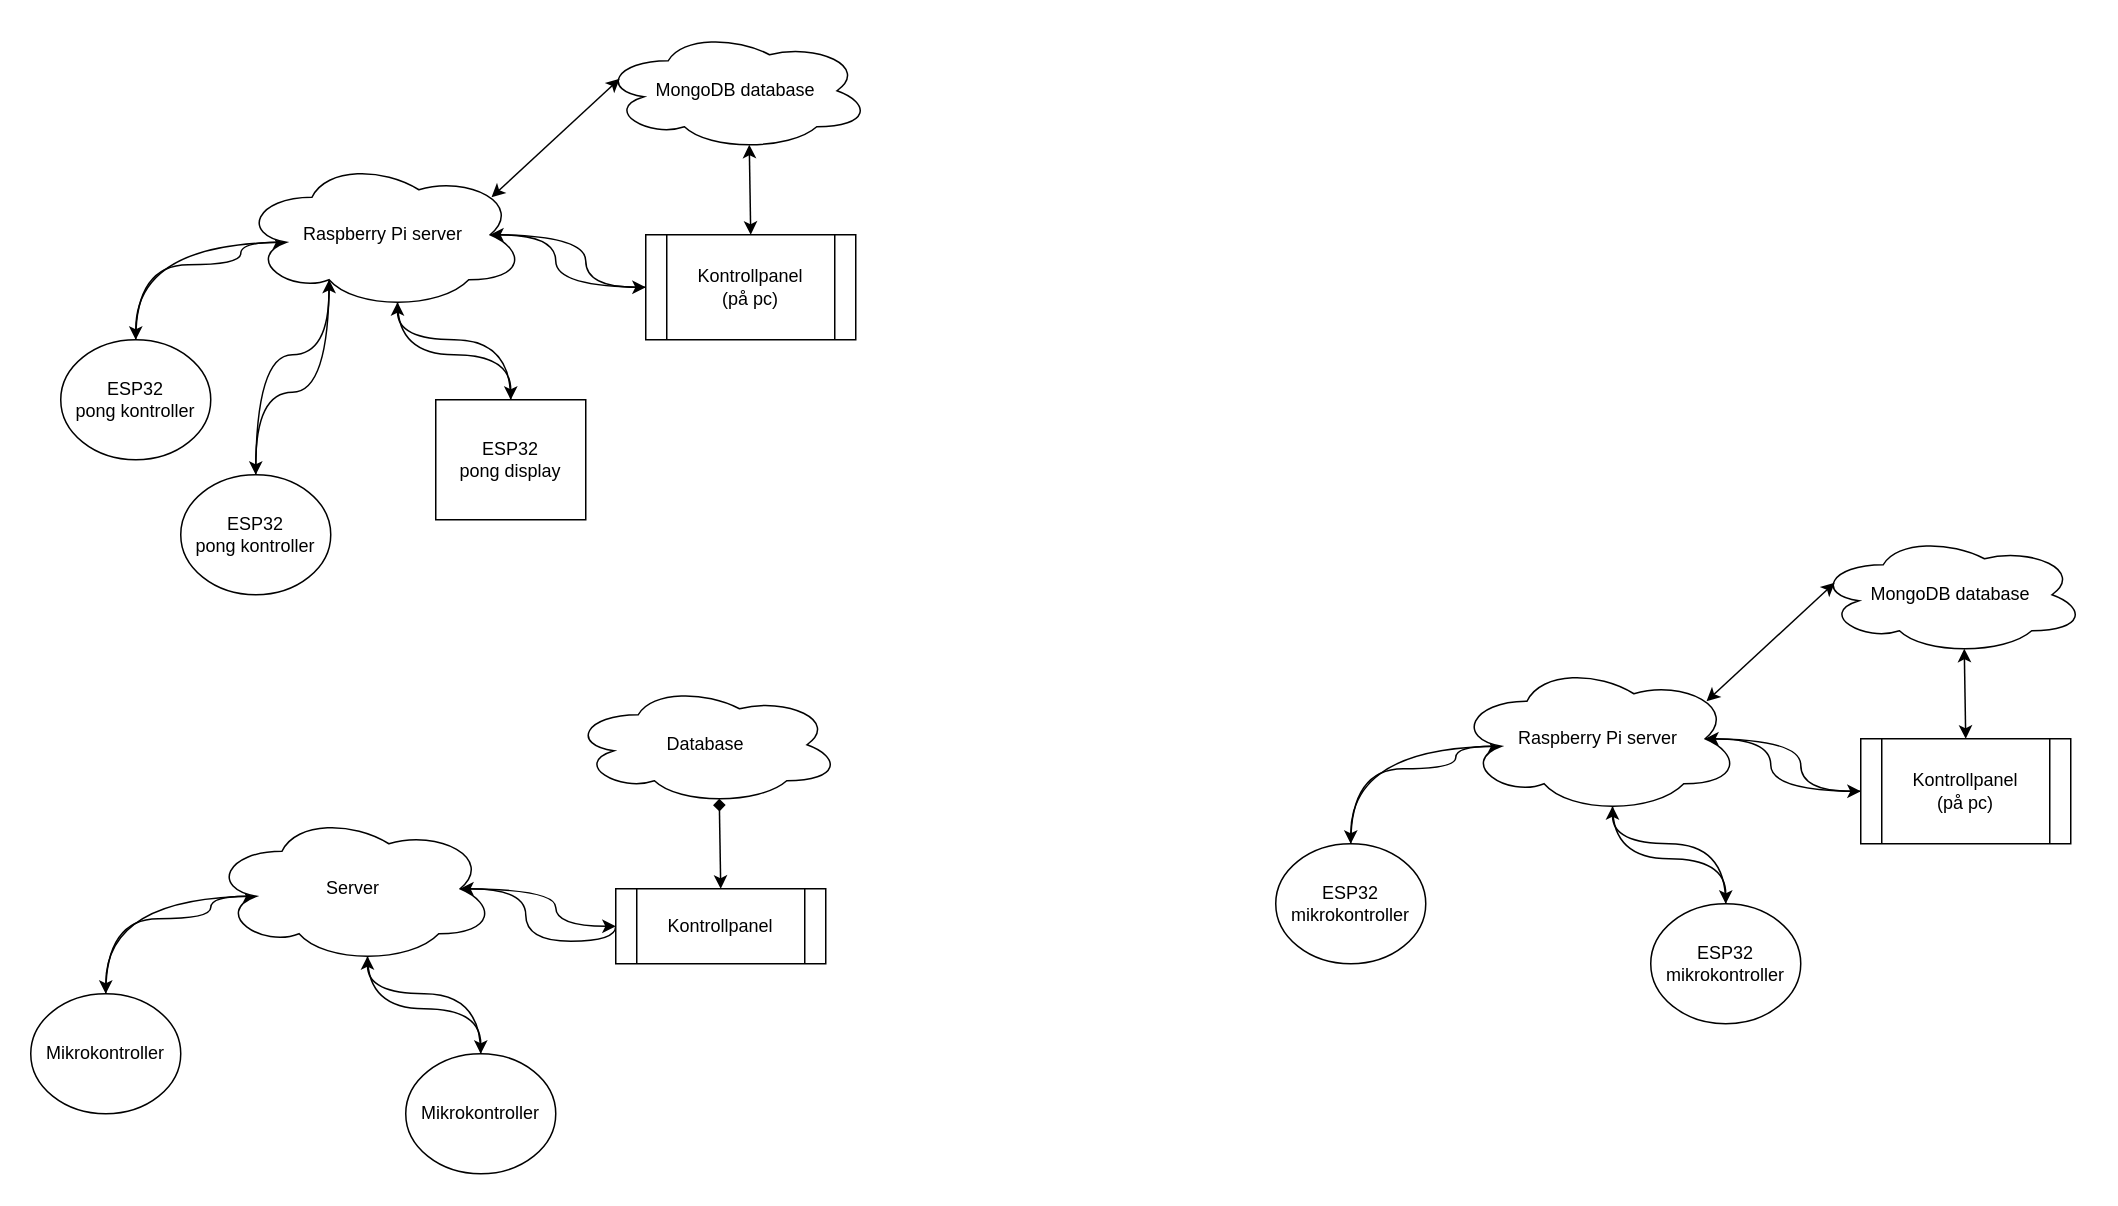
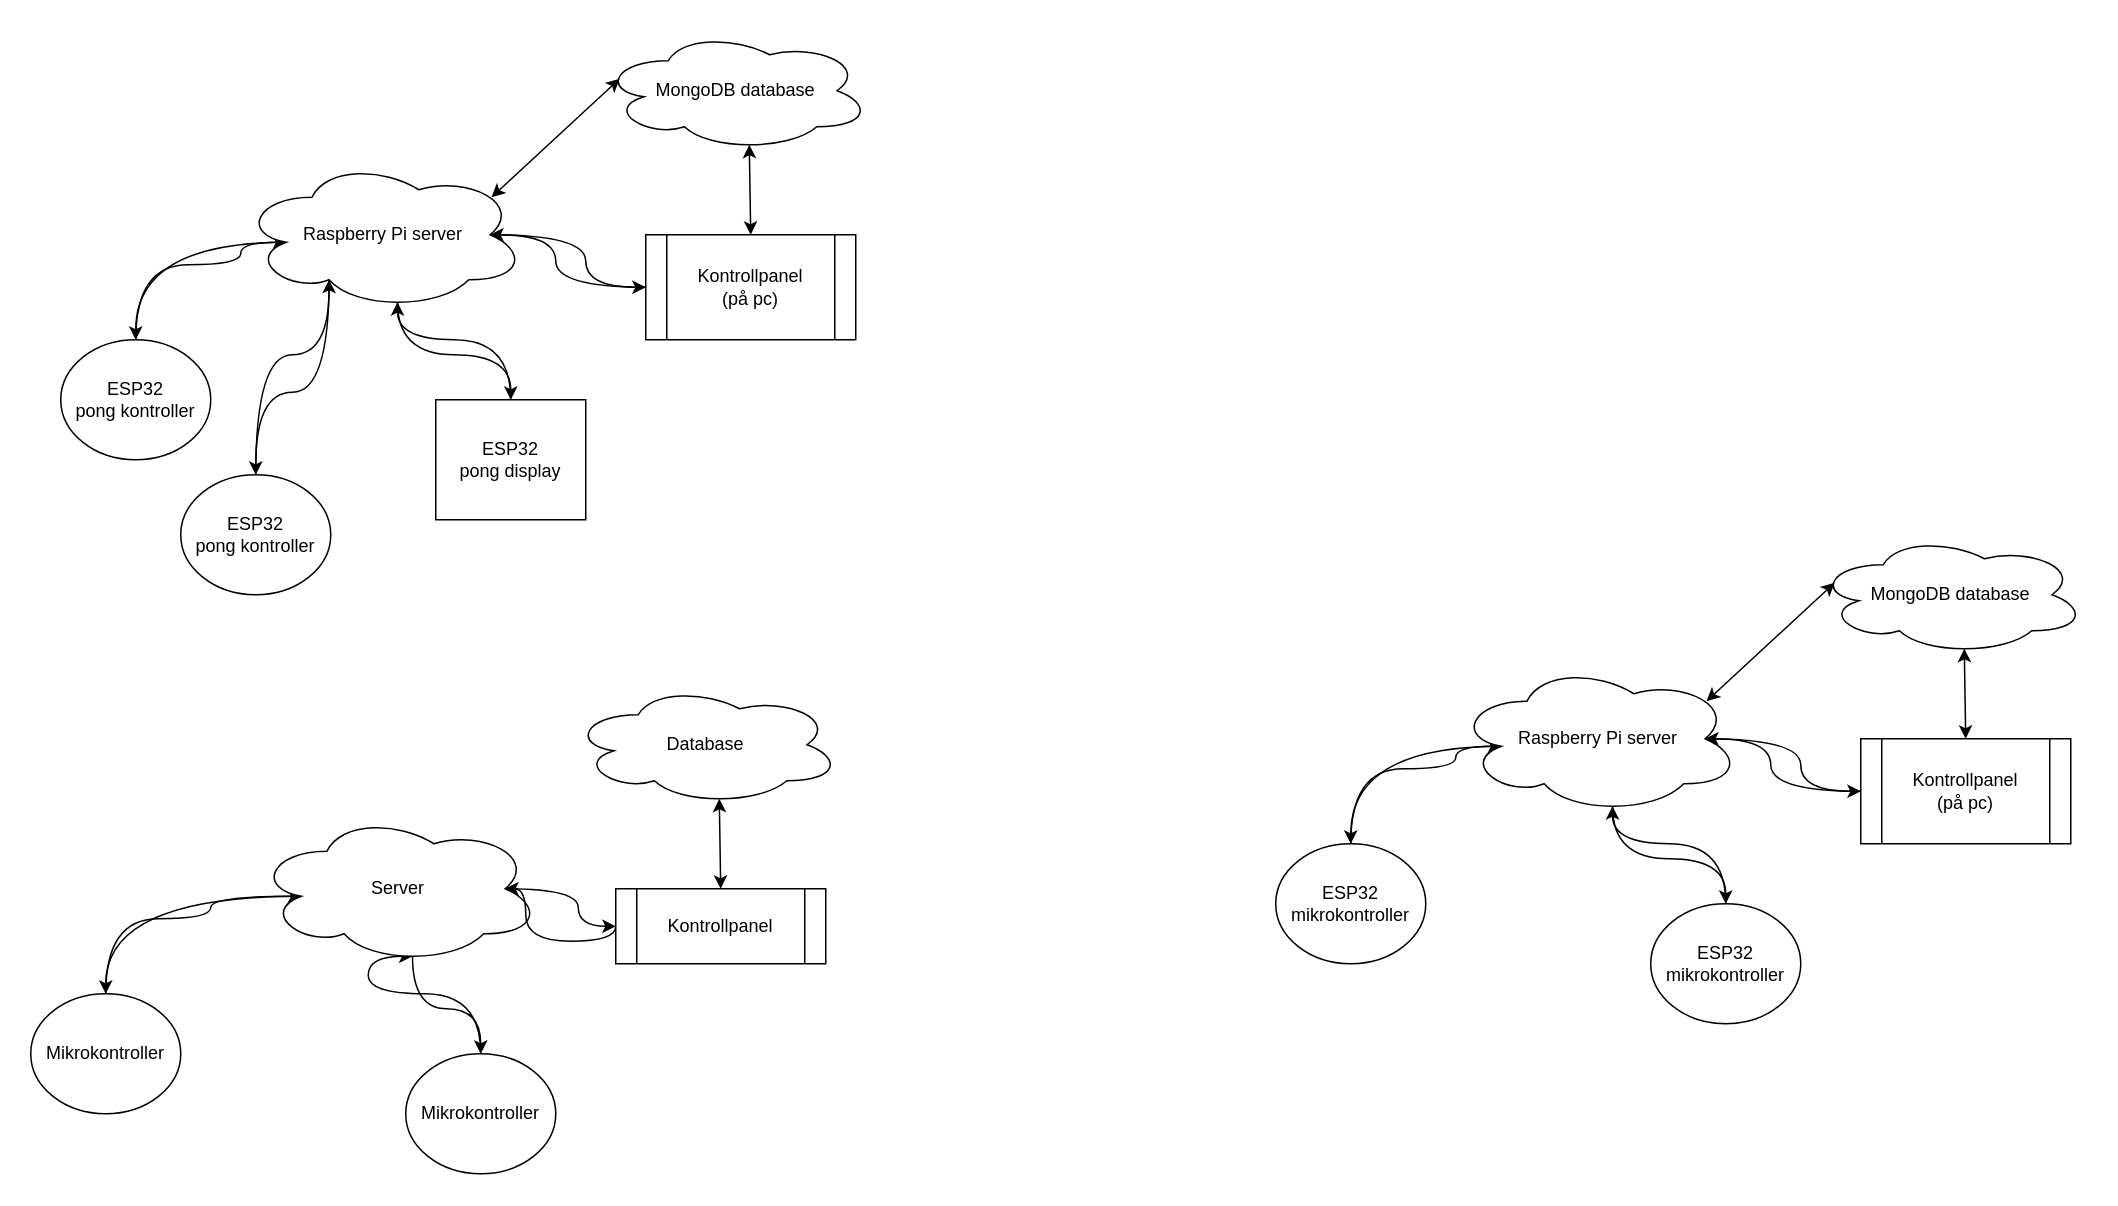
(719, 811) -> (719, 810)
(353, 889) -> (398, 889)
